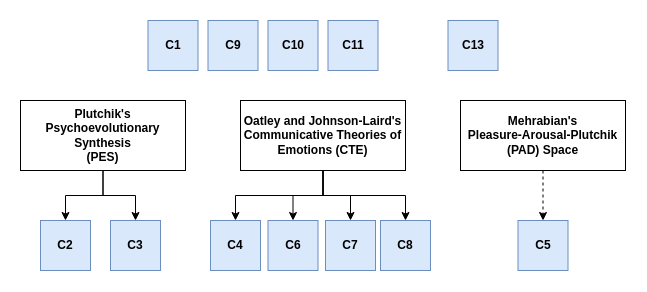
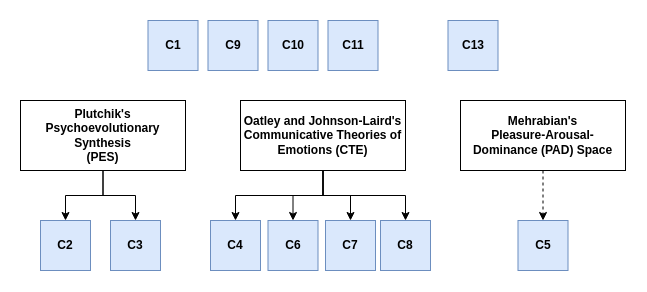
(543, 136) -> (543, 136)
